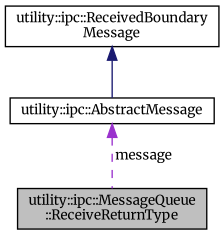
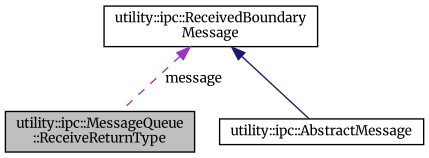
(112, 163) -> (150, 84)
